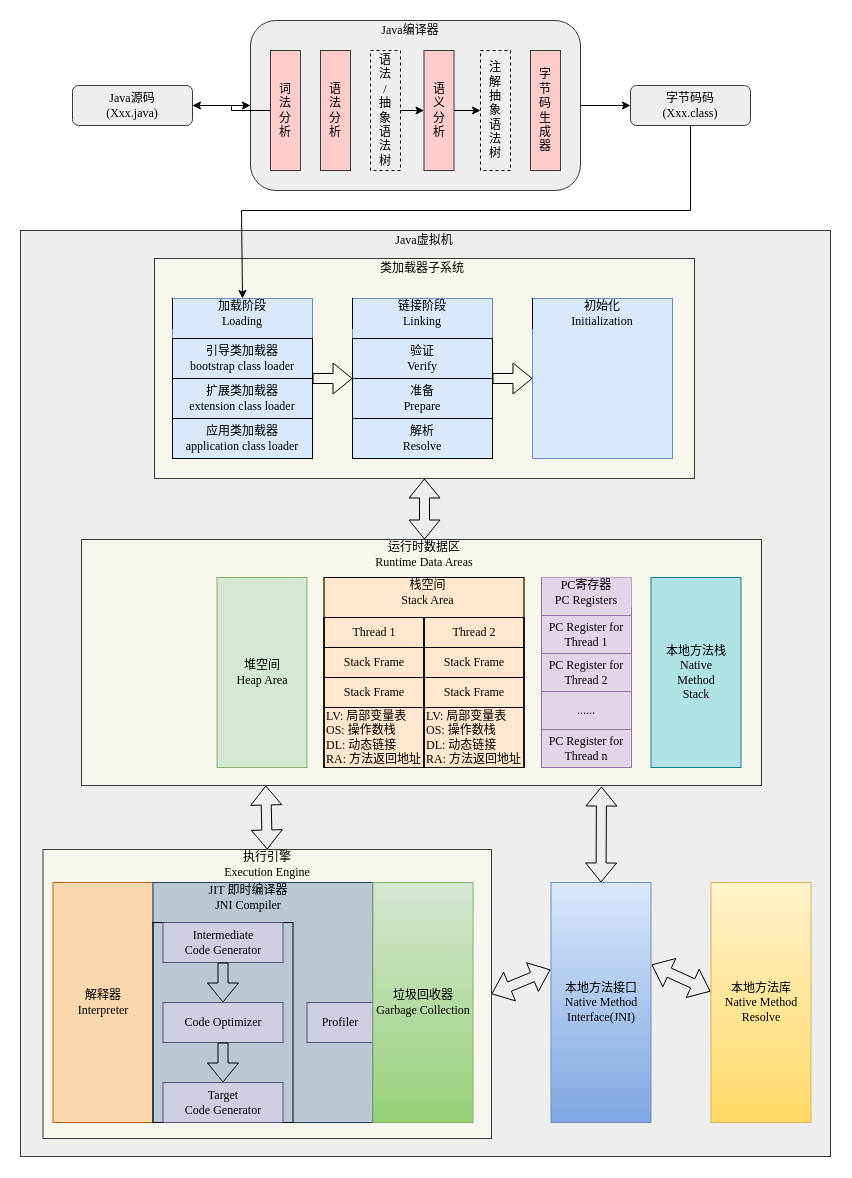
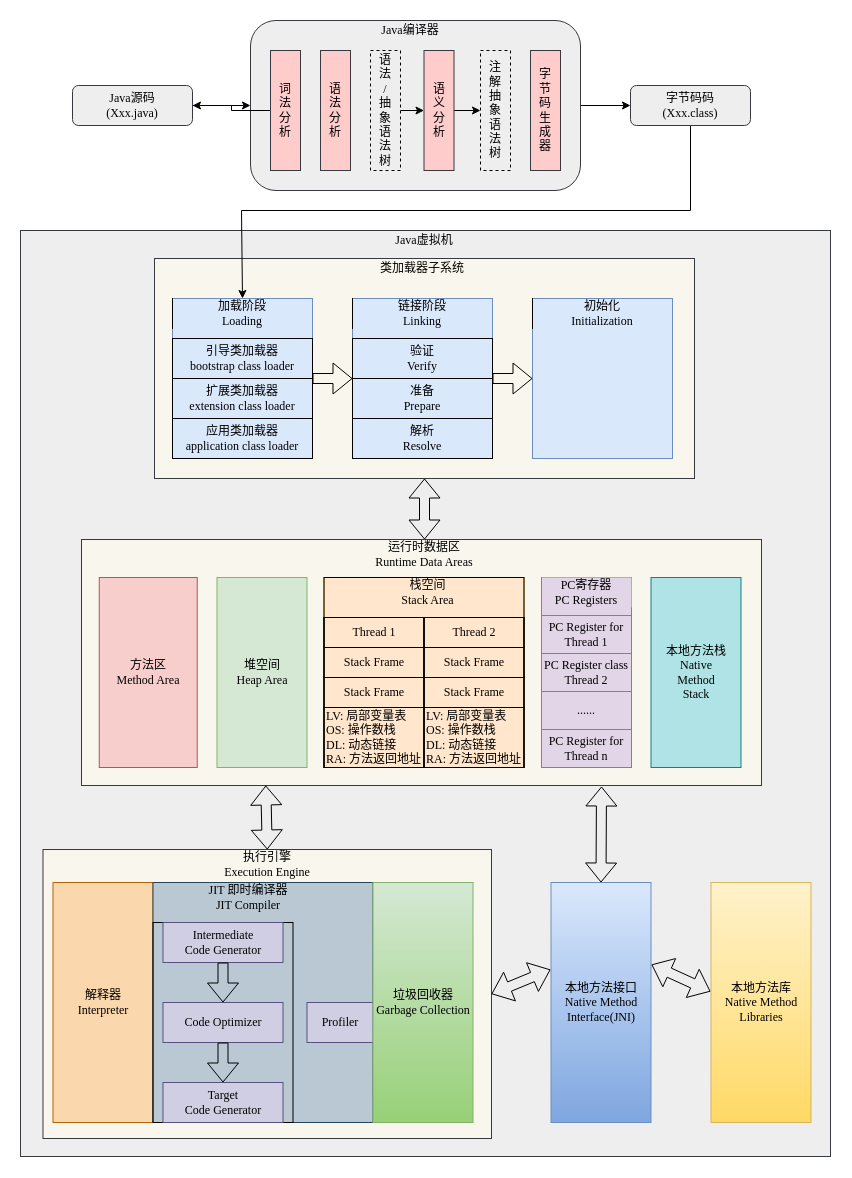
none -> (148, 673)
(587, 673) -> (587, 673)
(249, 898) -> (249, 898)
(762, 1003) -> (762, 1003)
